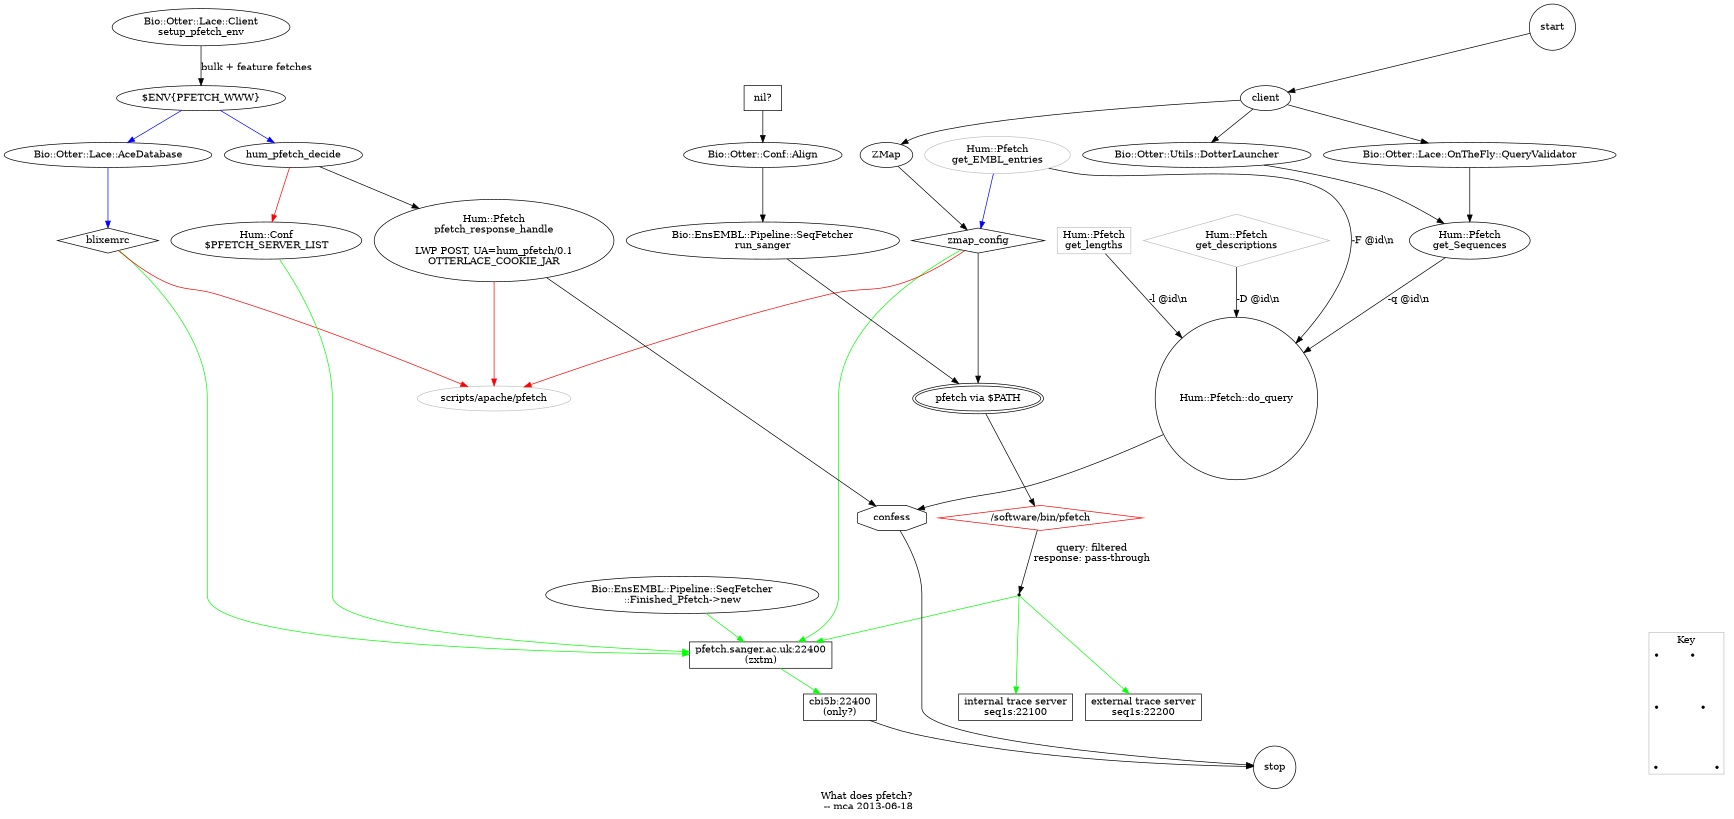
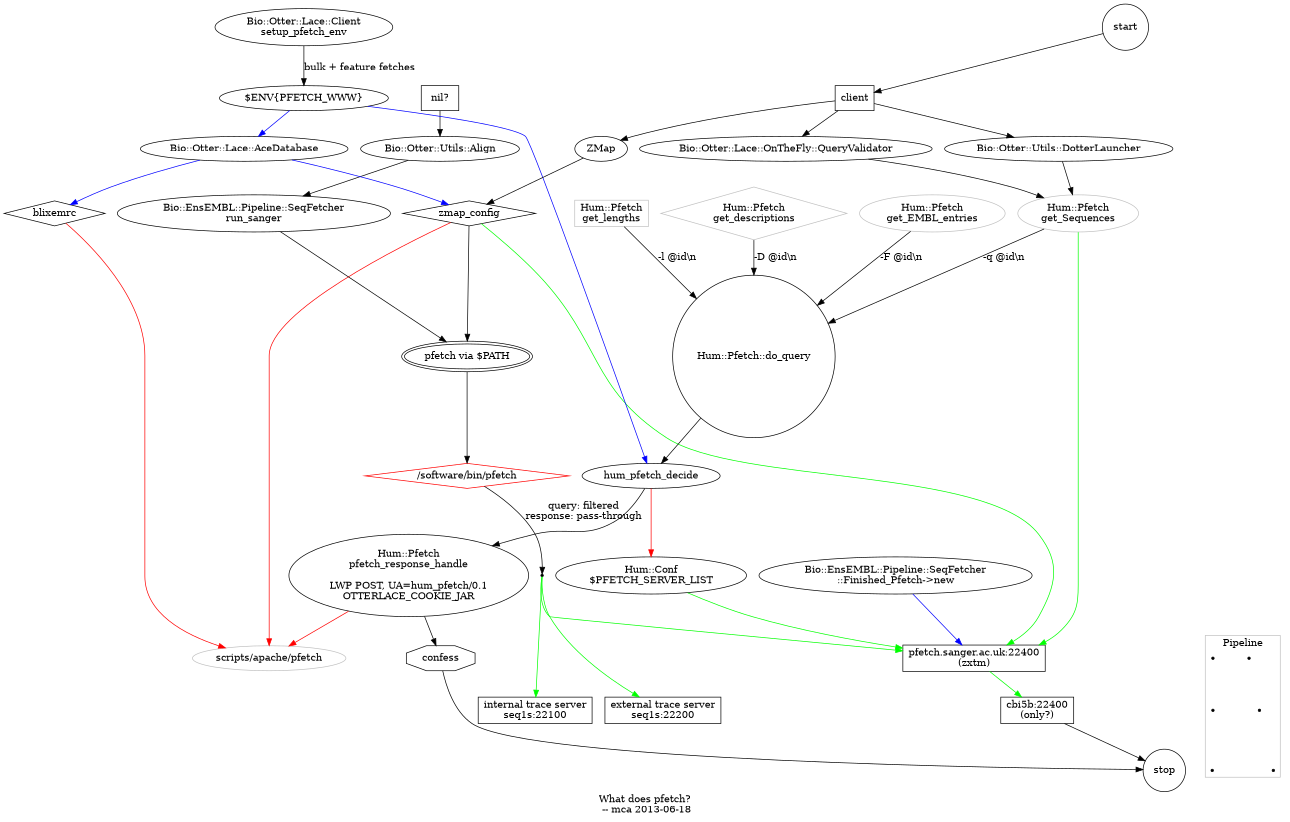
(1266, 98) -> (855, 98)
(763, 155) -> (440, 149)
(988, 198) -> (368, 179)
(1470, 241) -> (1078, 213)
(1047, 481) -> (683, 438)
(254, 622) -> (1078, 444)
(722, 625) -> (935, 617)
(1686, 640) -> (1243, 643)
